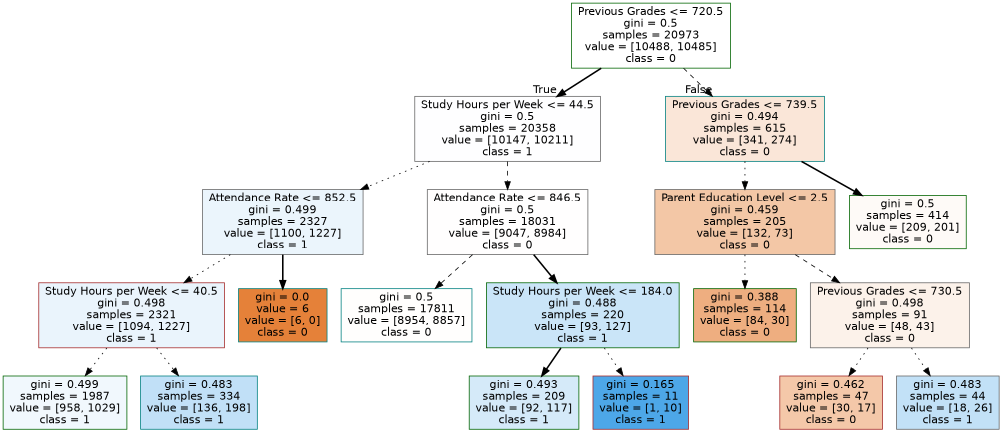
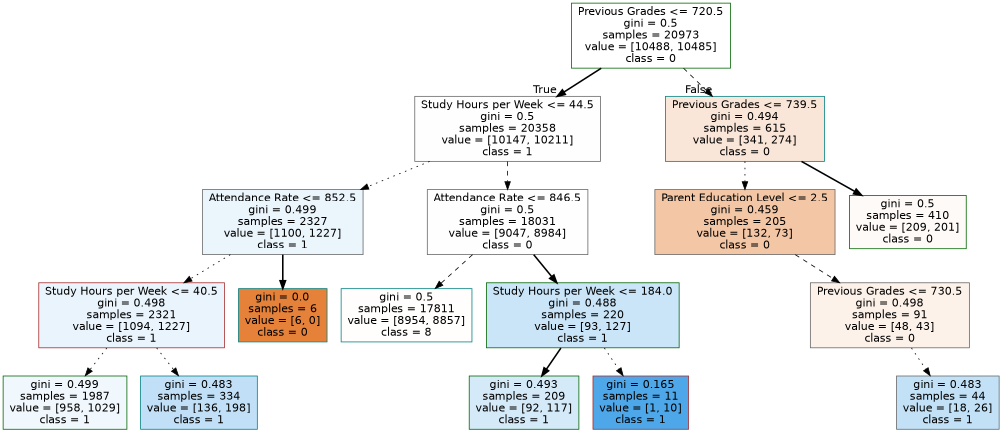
(908, 222) -> (908, 222)
(283, 315) -> (283, 315)
(407, 315) -> (407, 315)
(745, 315) -> none
(831, 403) -> none
